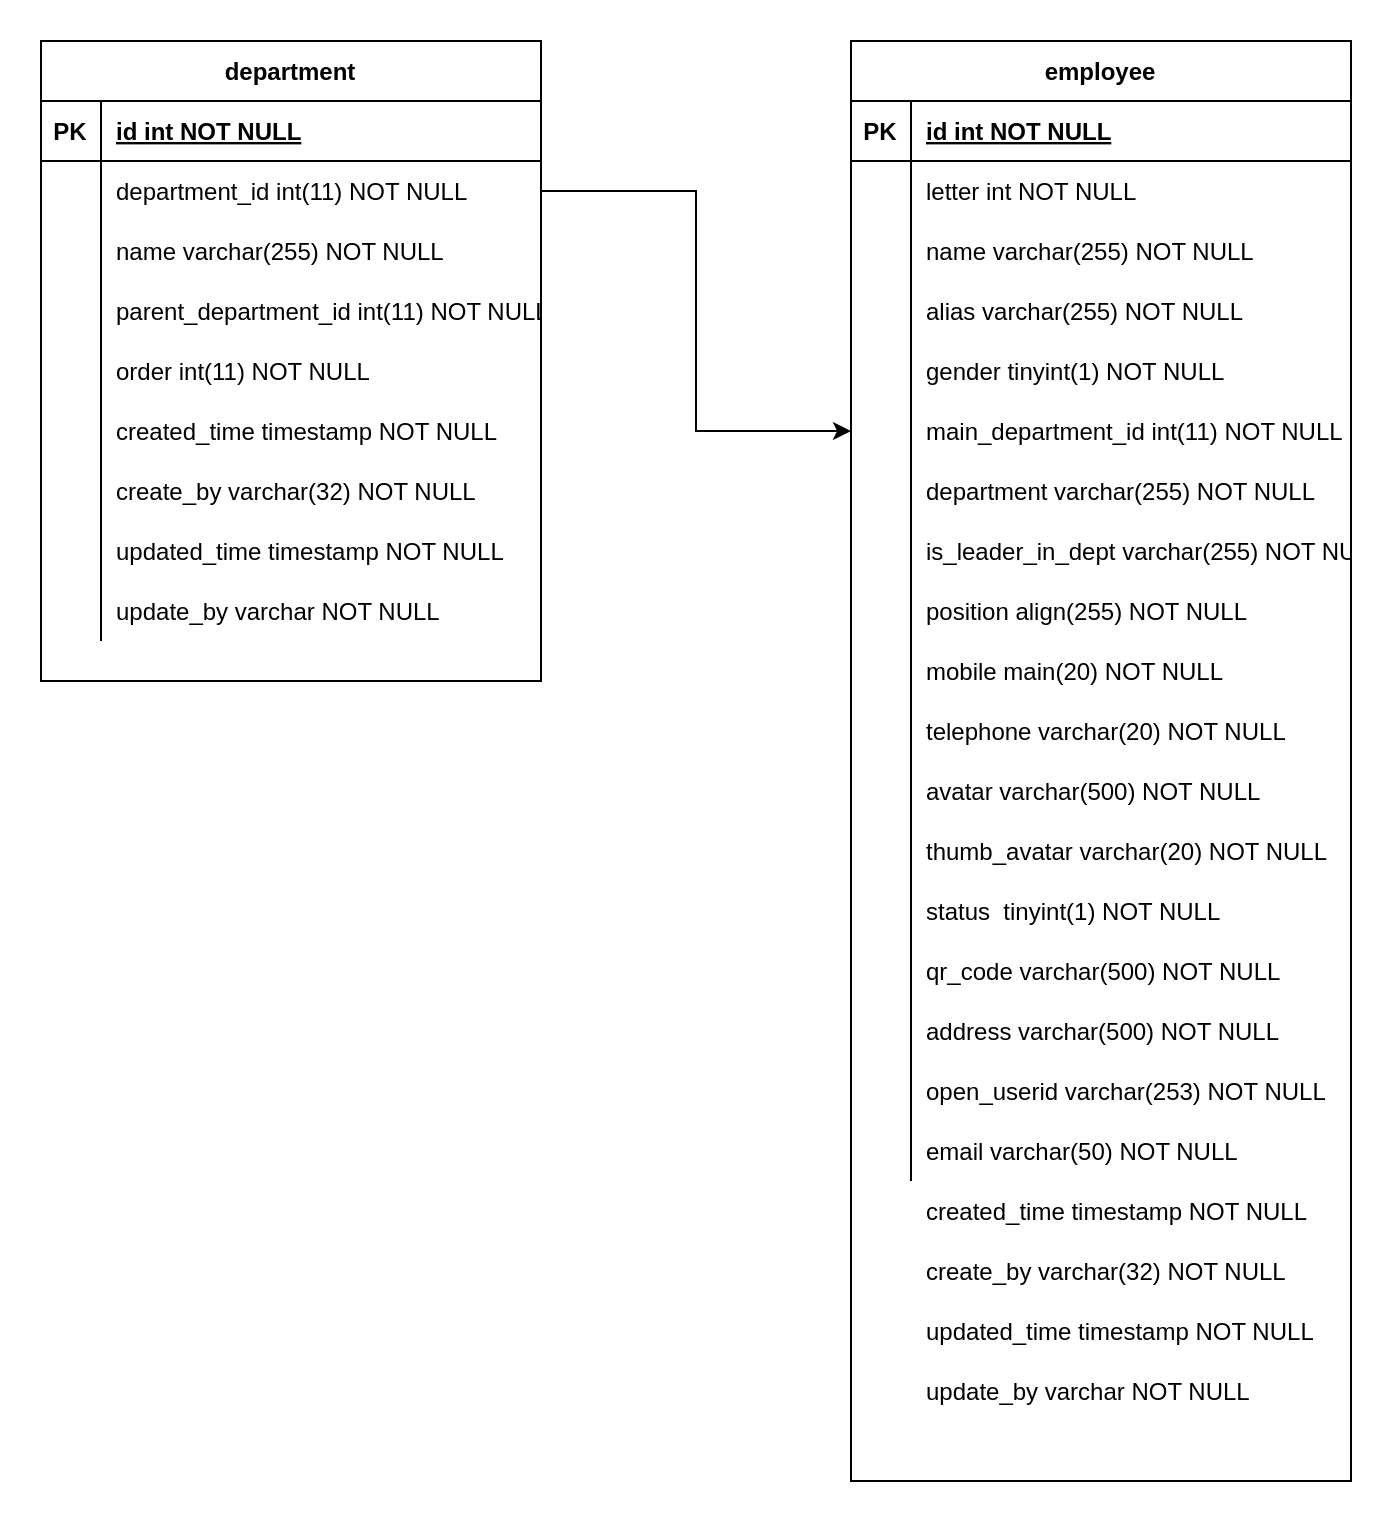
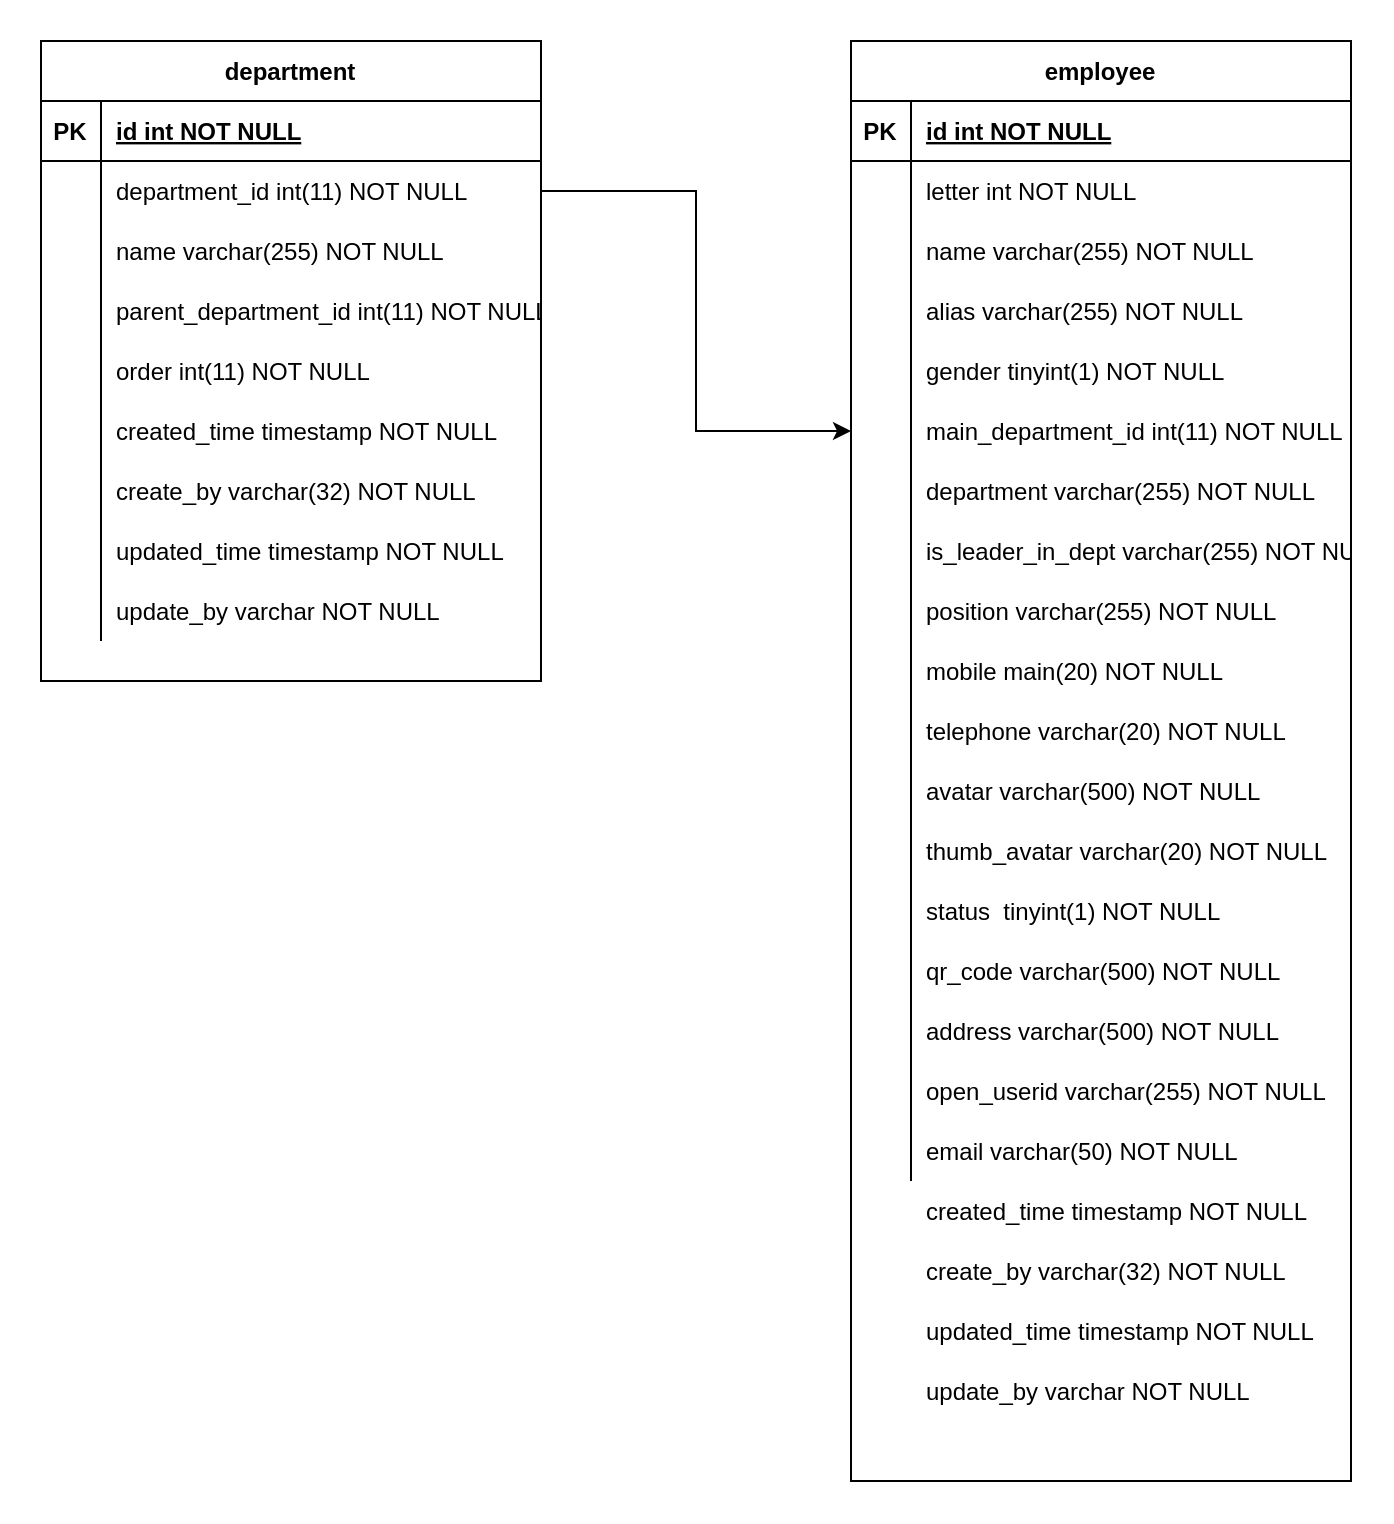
(1092, 612) -> (1112, 612)
(1135, 1092) -> (1135, 1092)
